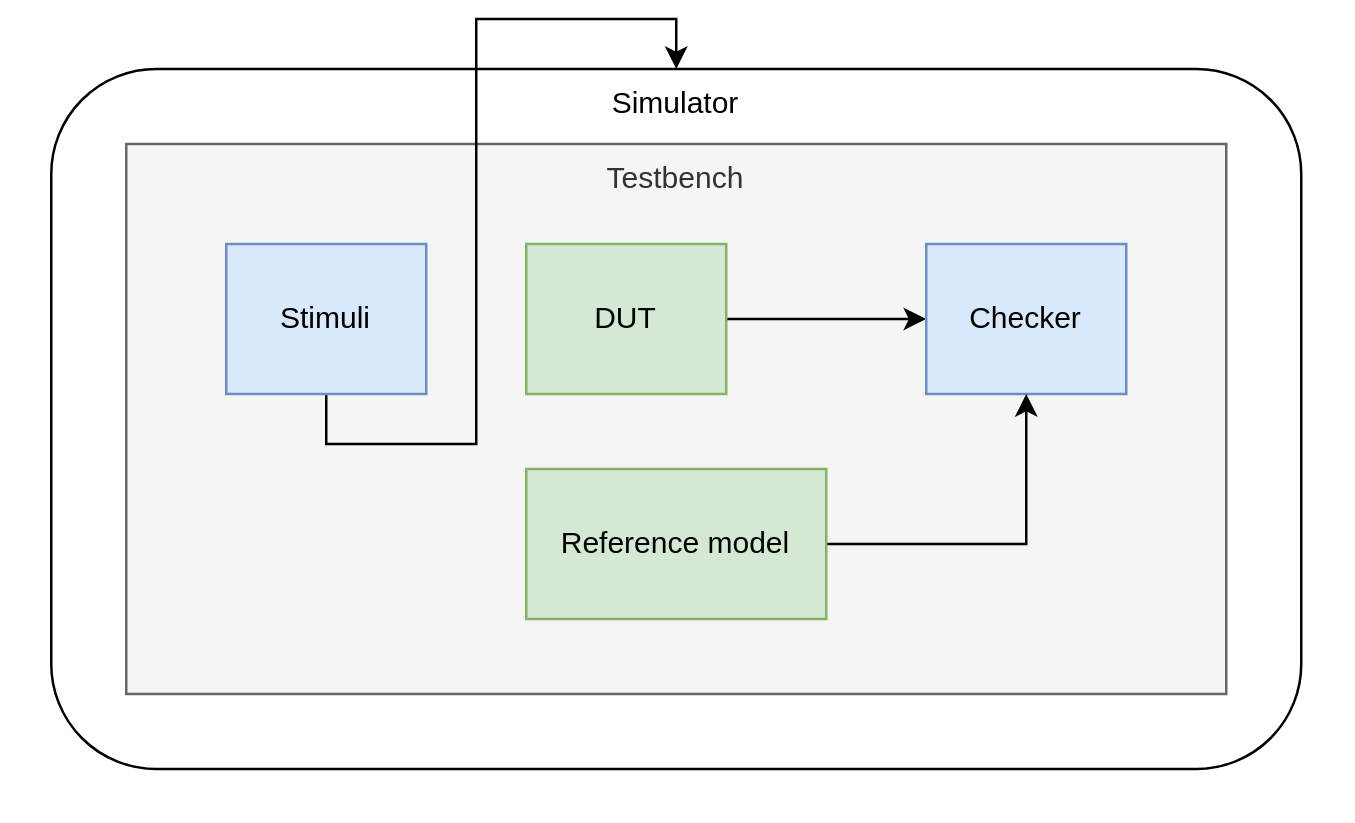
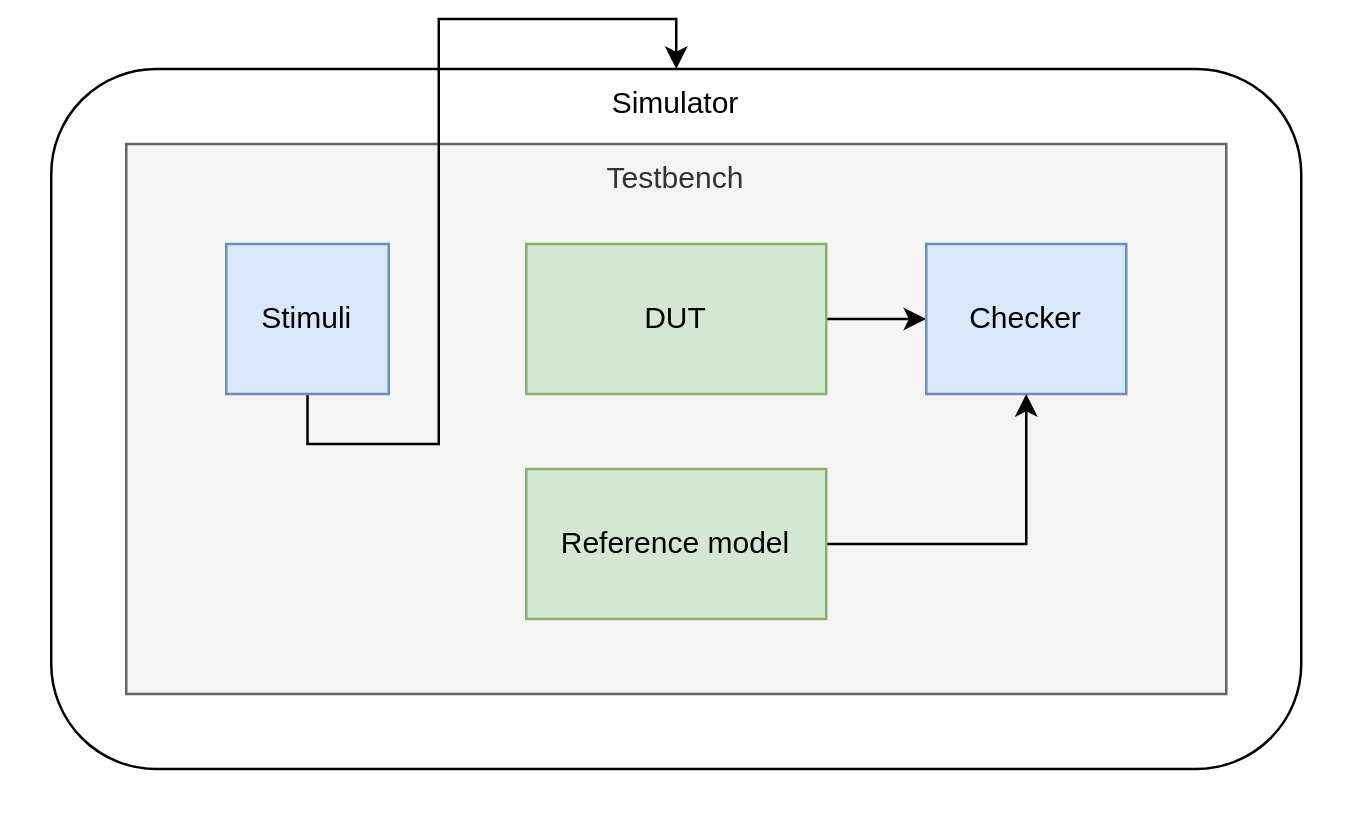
(326, 319) -> (308, 319)
(626, 319) -> (676, 319)
